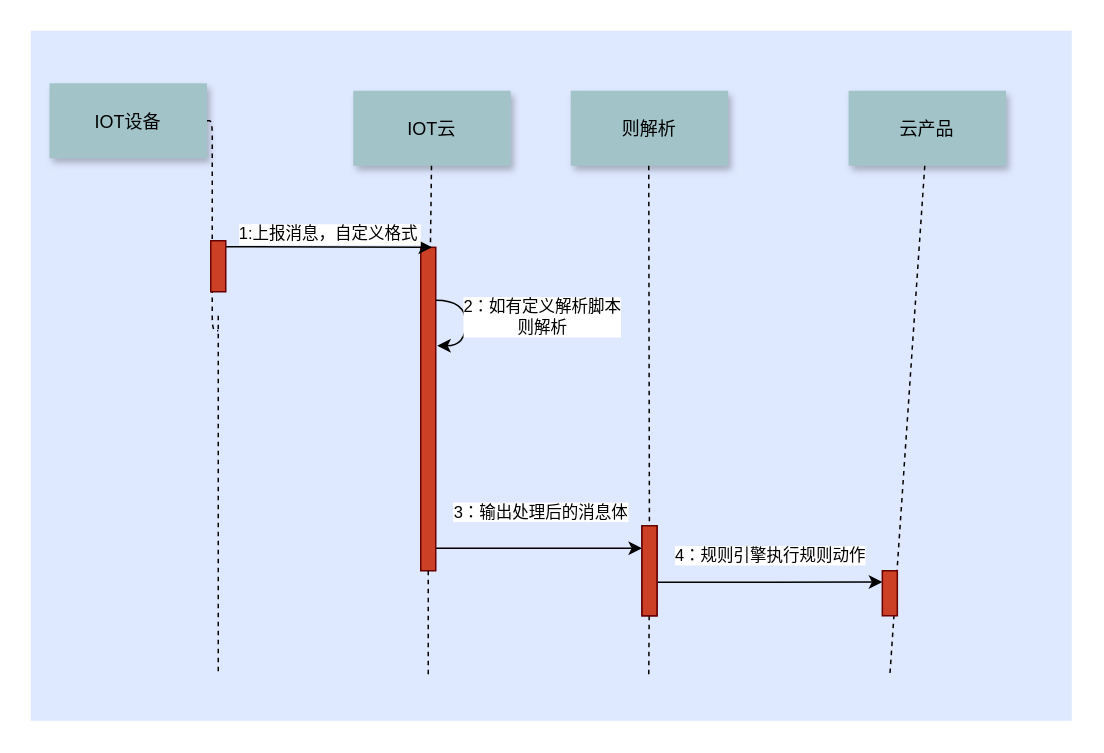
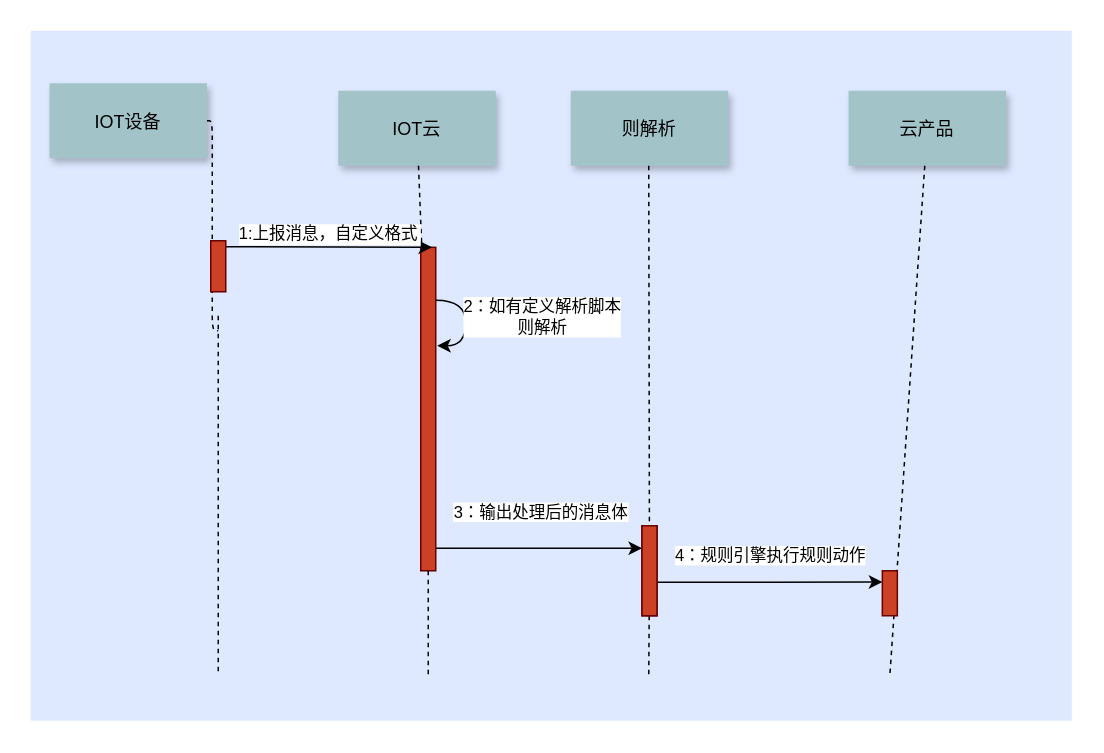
(432, 128) -> (417, 128)
